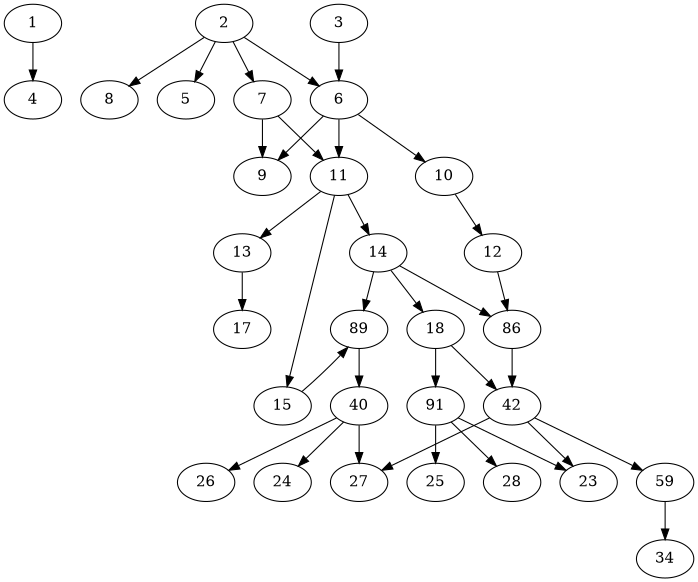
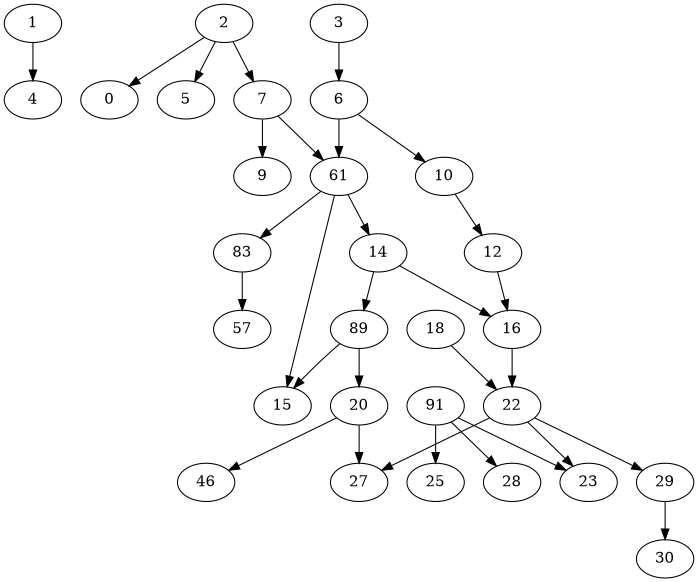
(277, 59) -> none
(109, 100) -> (109, 100)
(306, 133) -> none
(339, 176) -> (339, 176)
(242, 253) -> (242, 253)
(404, 287) -> none
(242, 329) -> (242, 329)
(512, 329) -> (512, 329)
(436, 362) -> none
(322, 374) -> (320, 361)
(359, 406) -> (359, 406)
(512, 406) -> (512, 406)
(206, 482) -> (206, 482)
(283, 482) -> none
(665, 482) -> (665, 482)
(665, 559) -> (665, 559)
